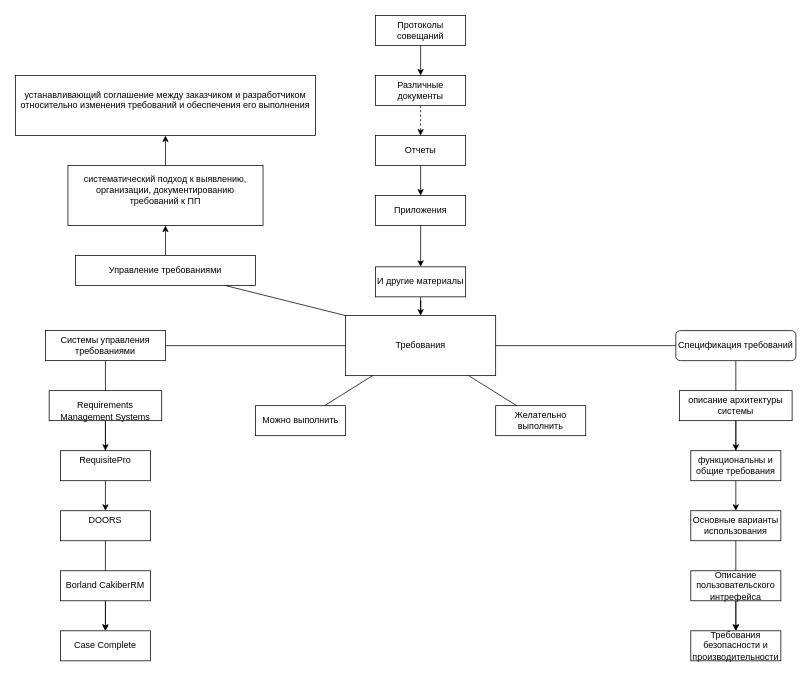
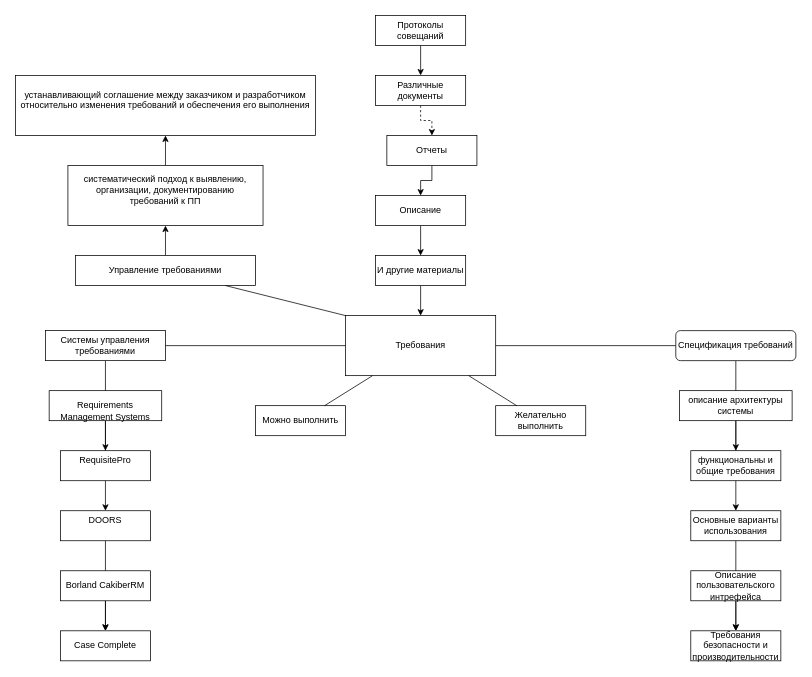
(420, 150) -> (432, 150)
(420, 210) -> (420, 210)
(420, 282) -> (420, 270)
